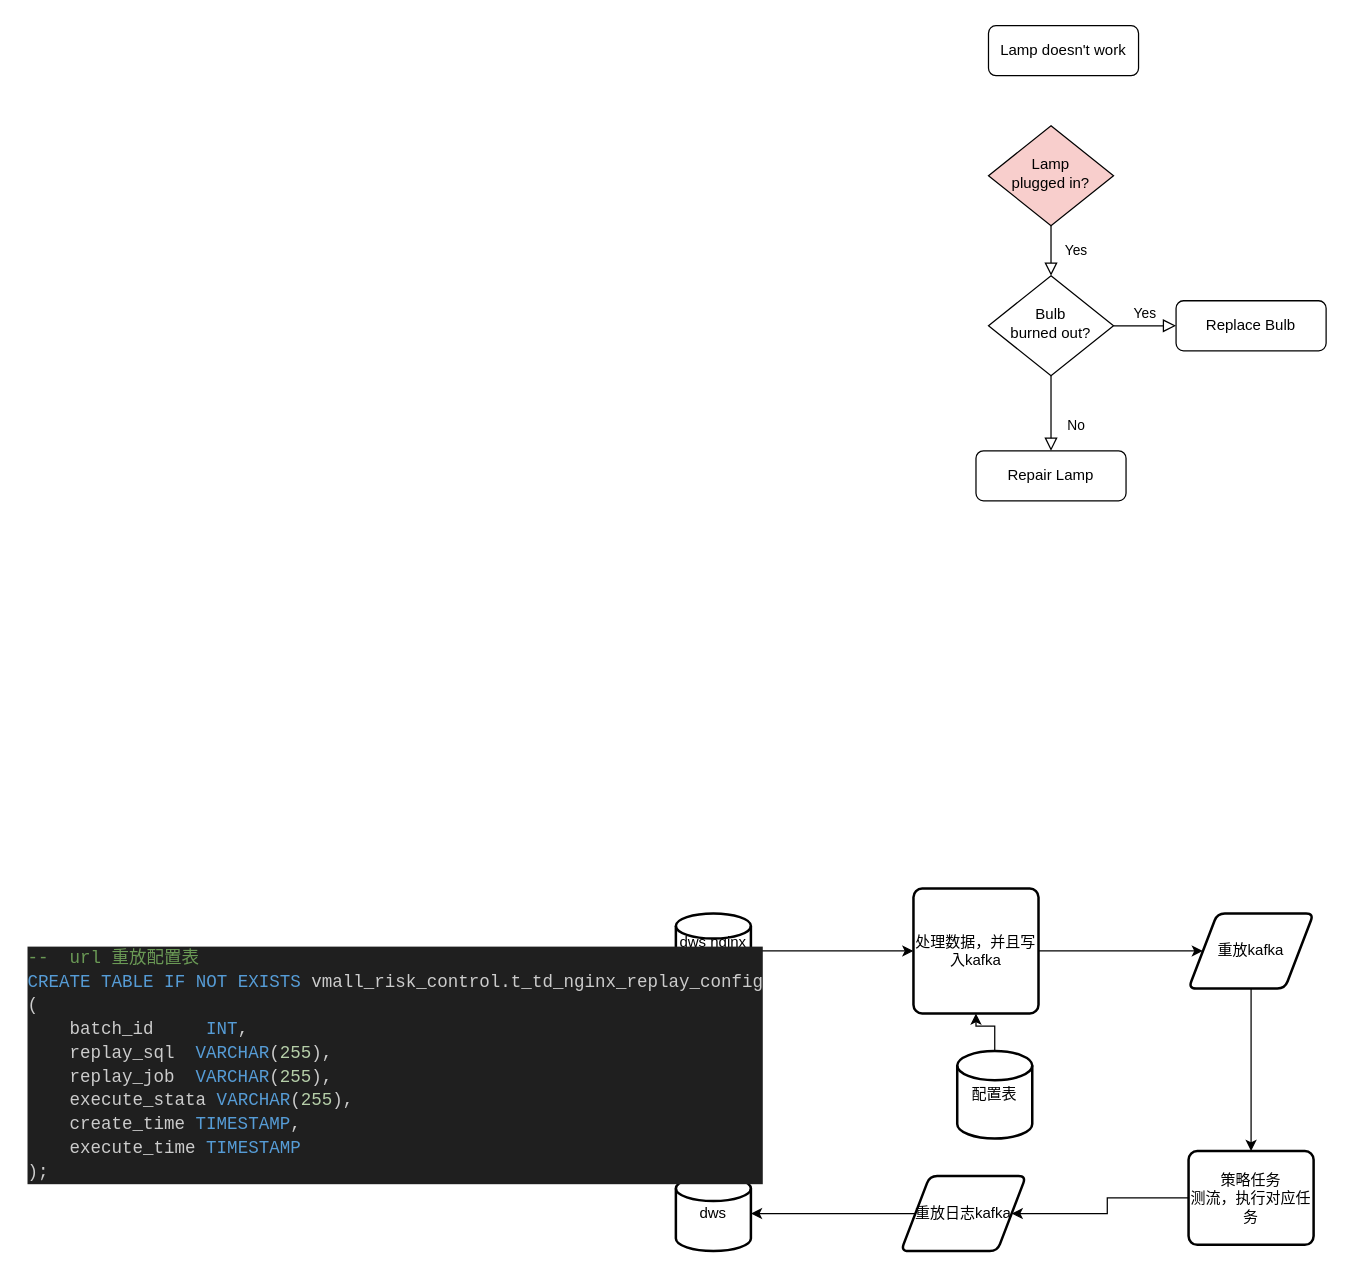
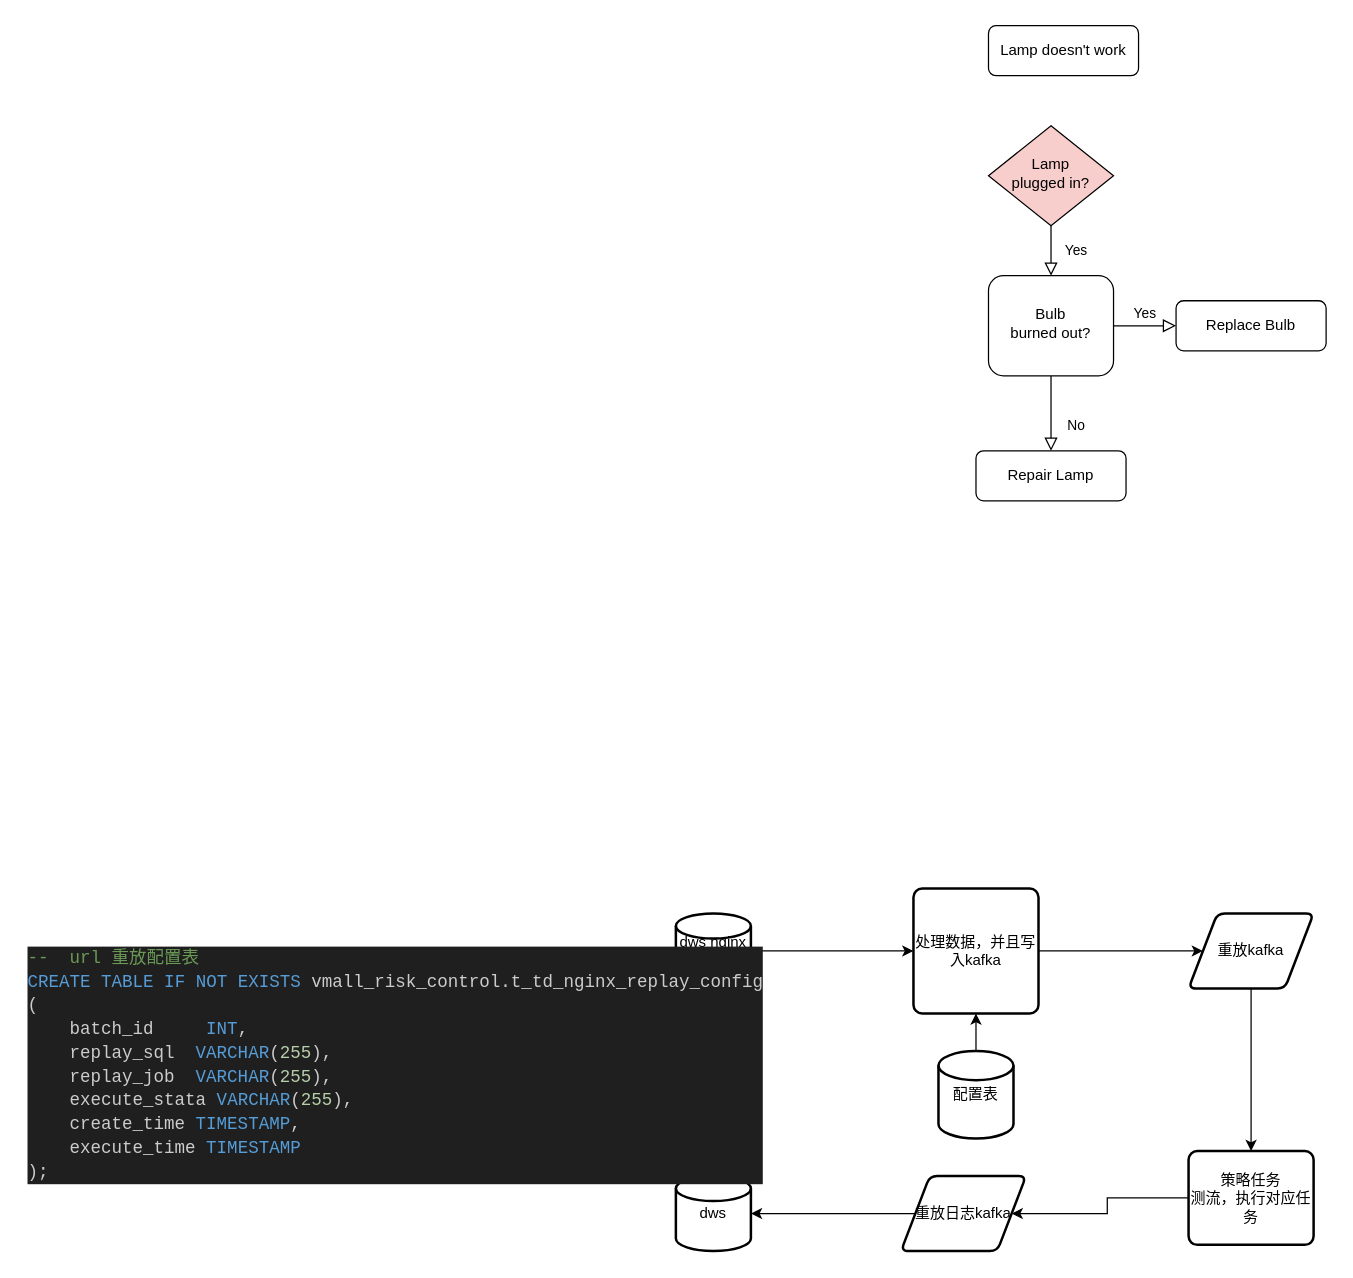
(1051, 326) -> (1051, 326)
(994, 1094) -> (976, 1094)
